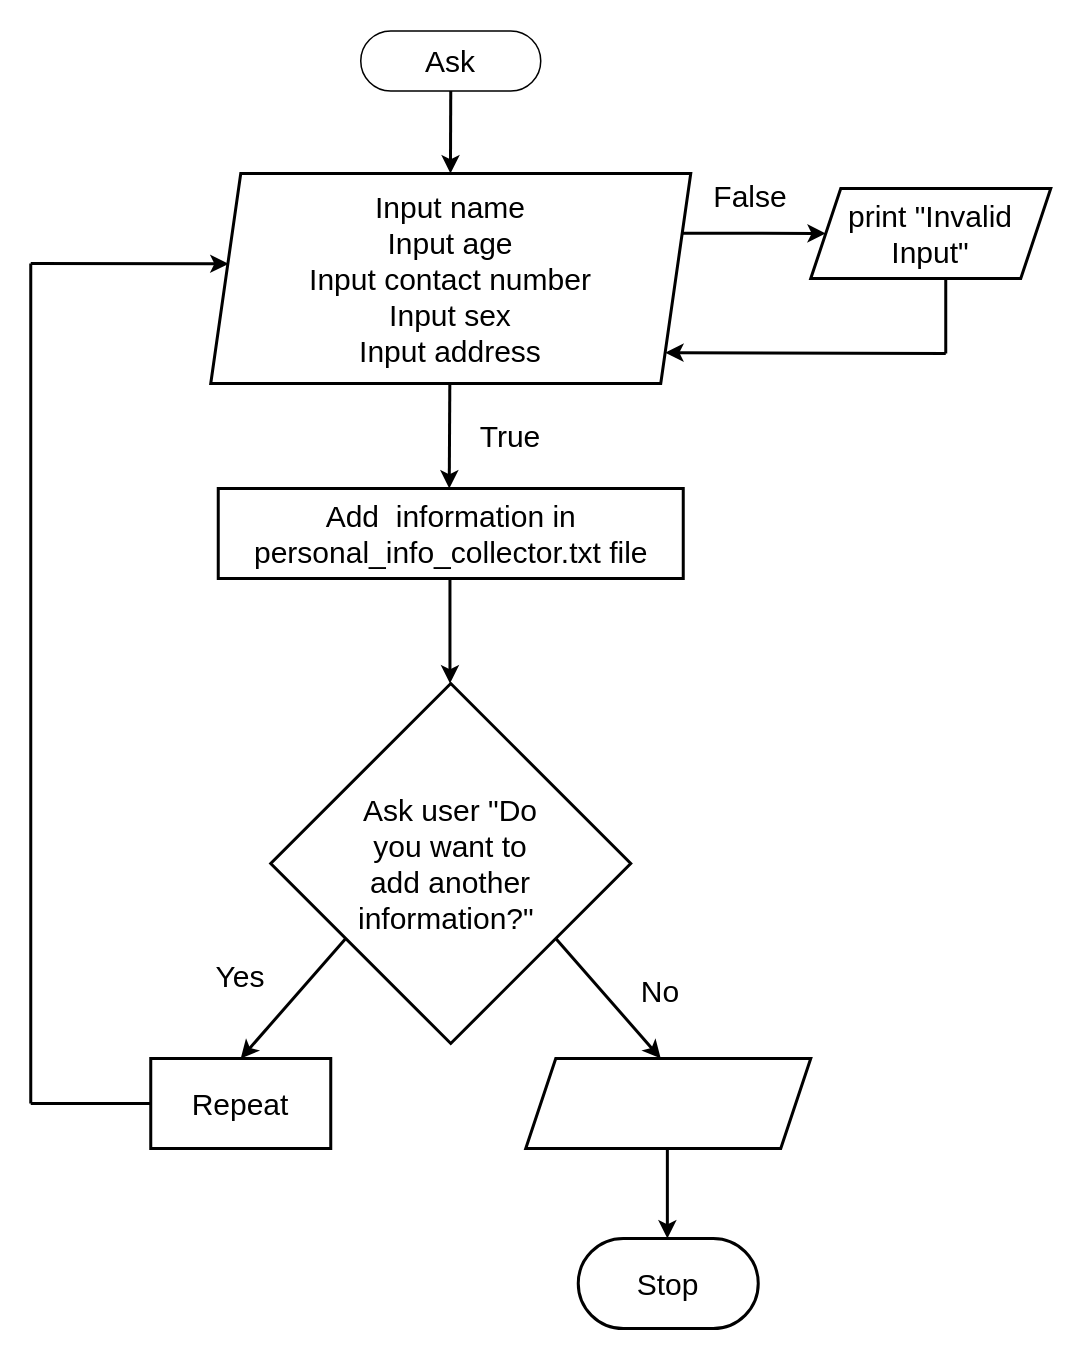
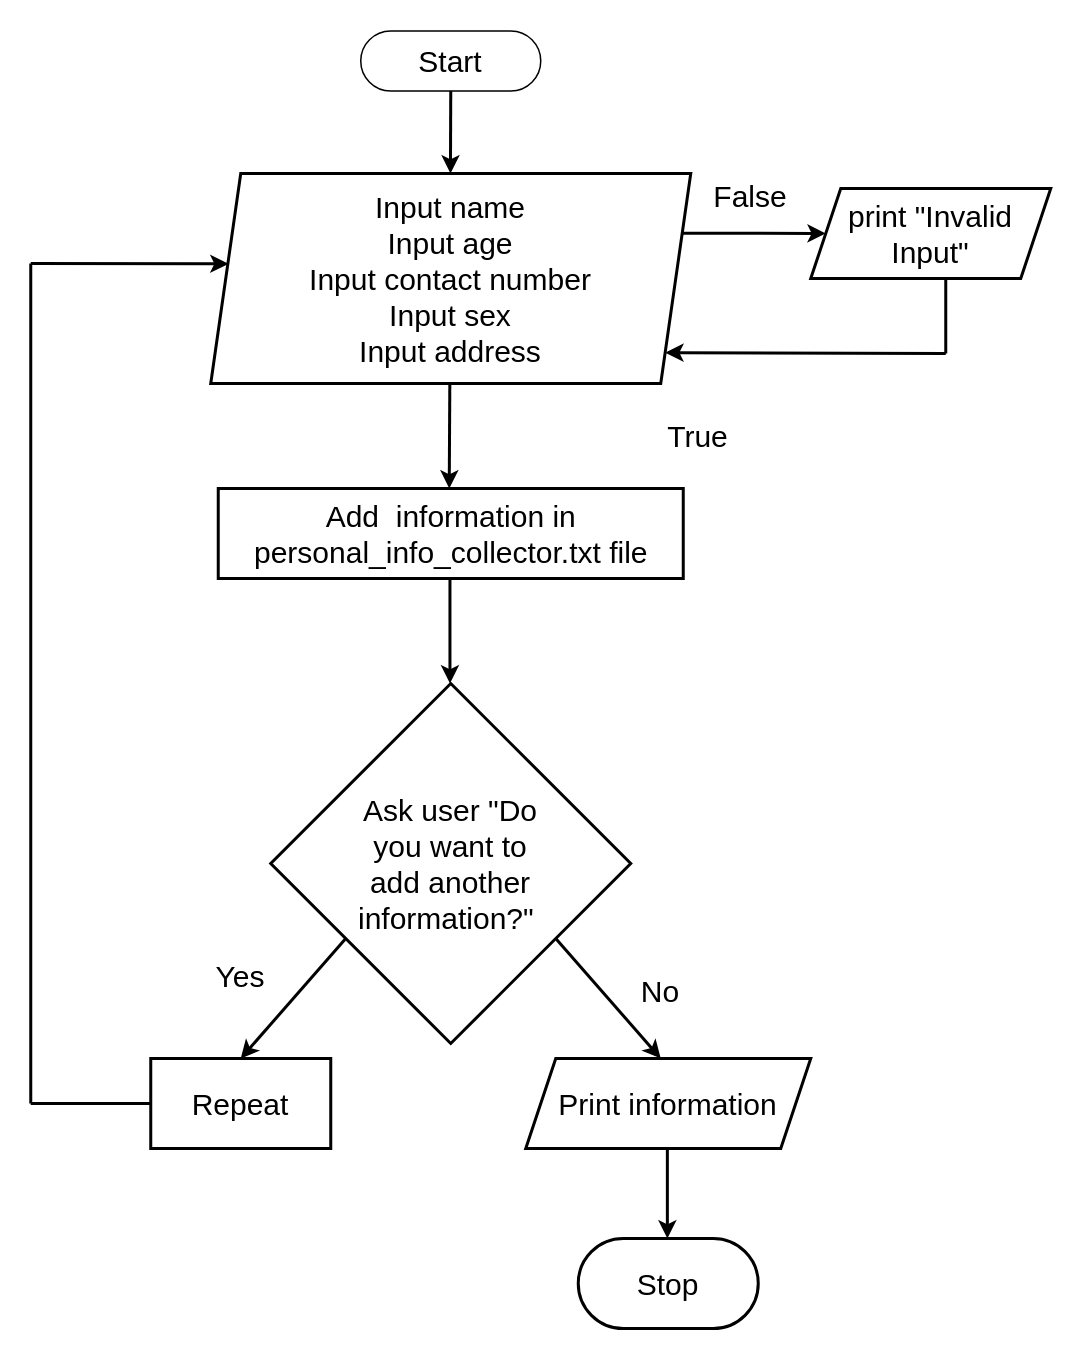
(451, 61) -> (451, 61)
(511, 436) -> (698, 436)
none -> (668, 1103)
